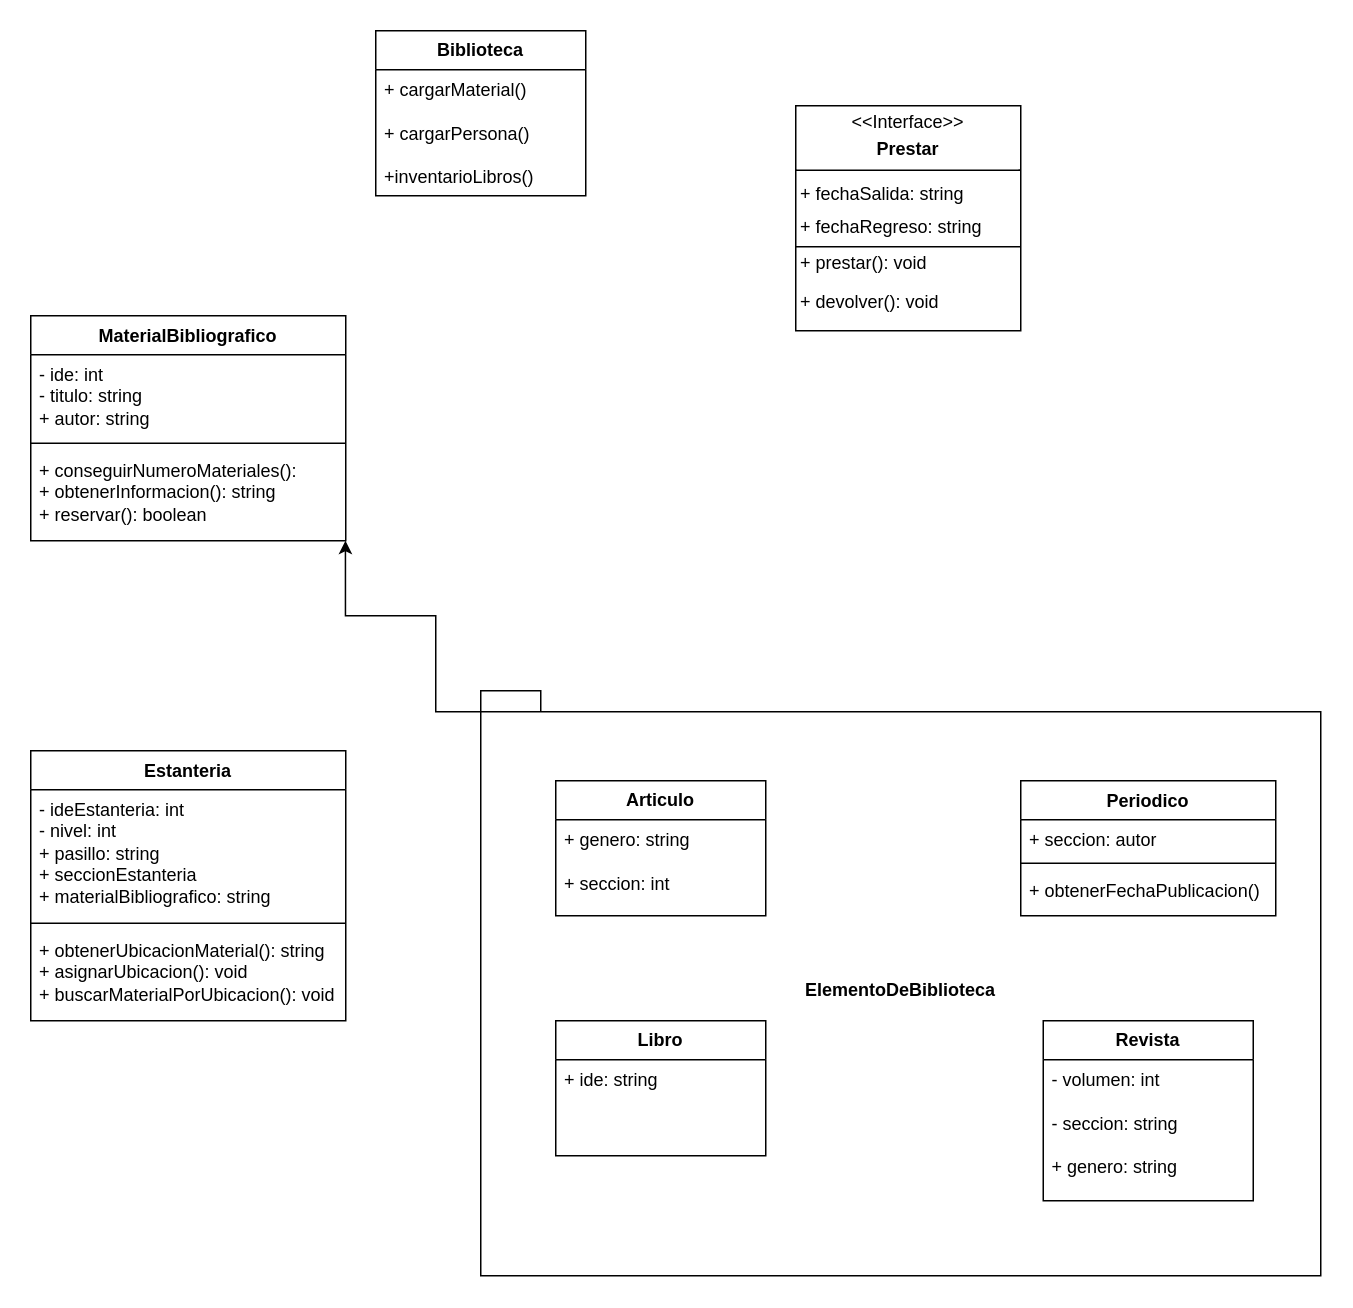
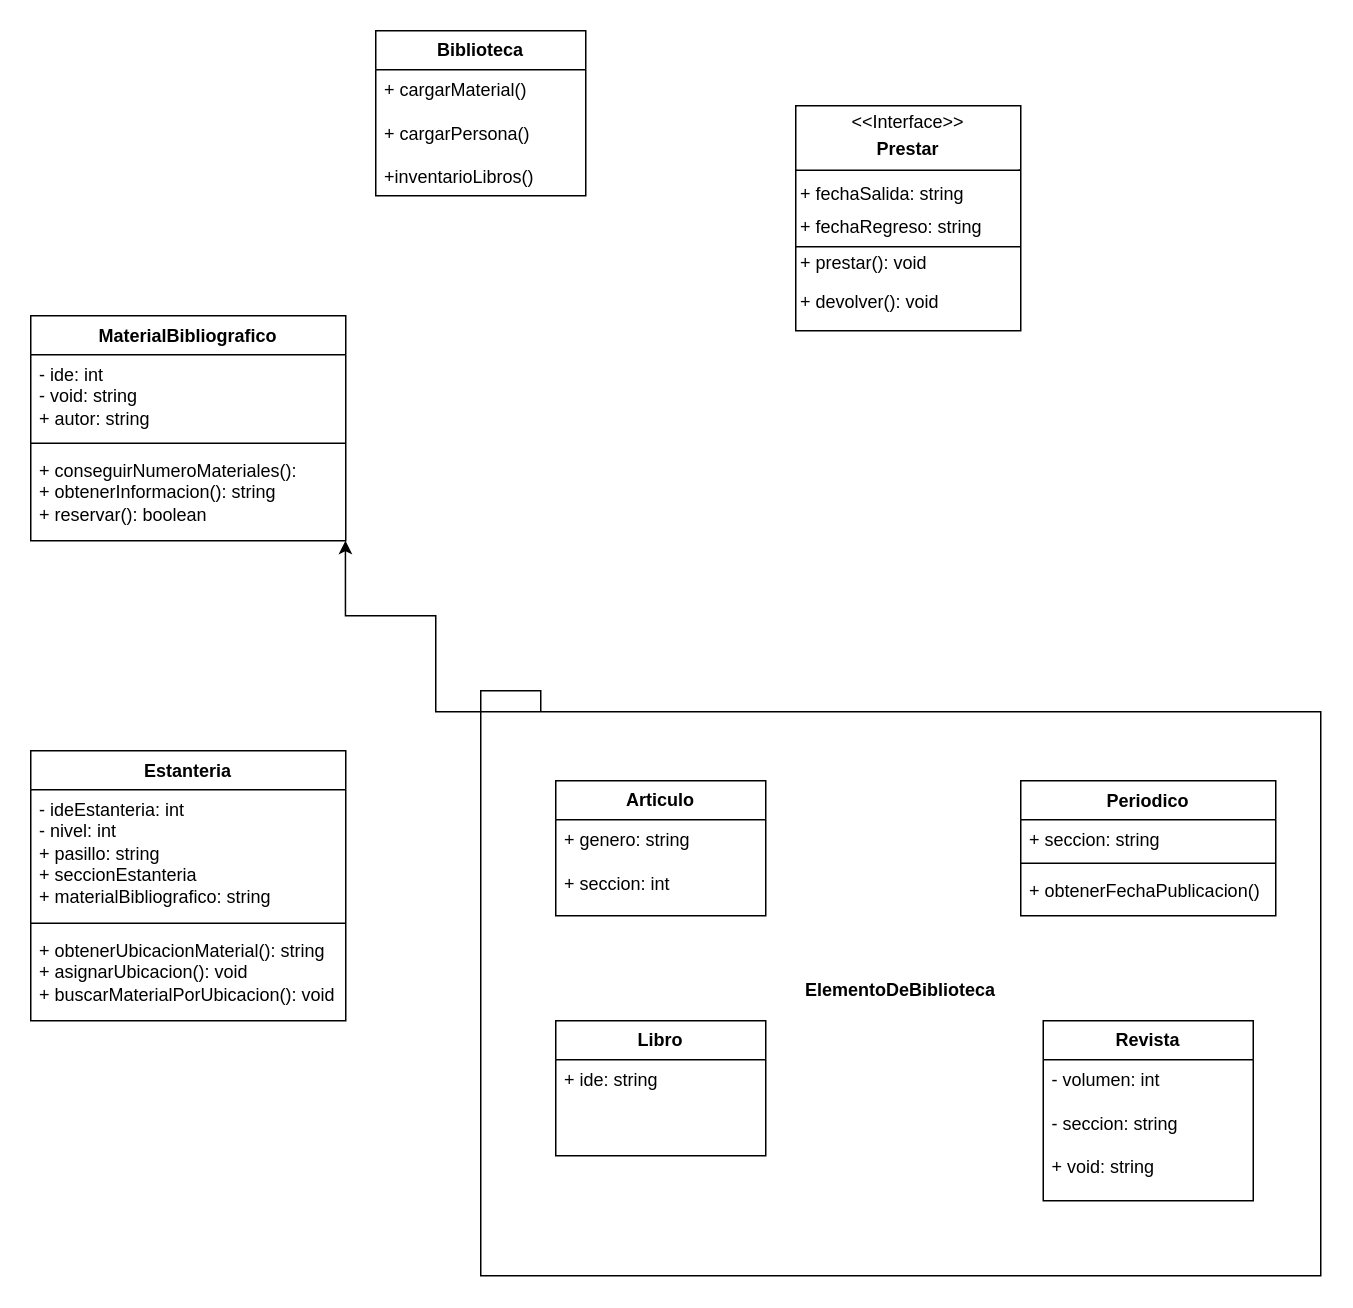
(106, 398) -> (106, 398)
(1101, 841) -> (1104, 841)
(1126, 1103) -> (1126, 1103)
